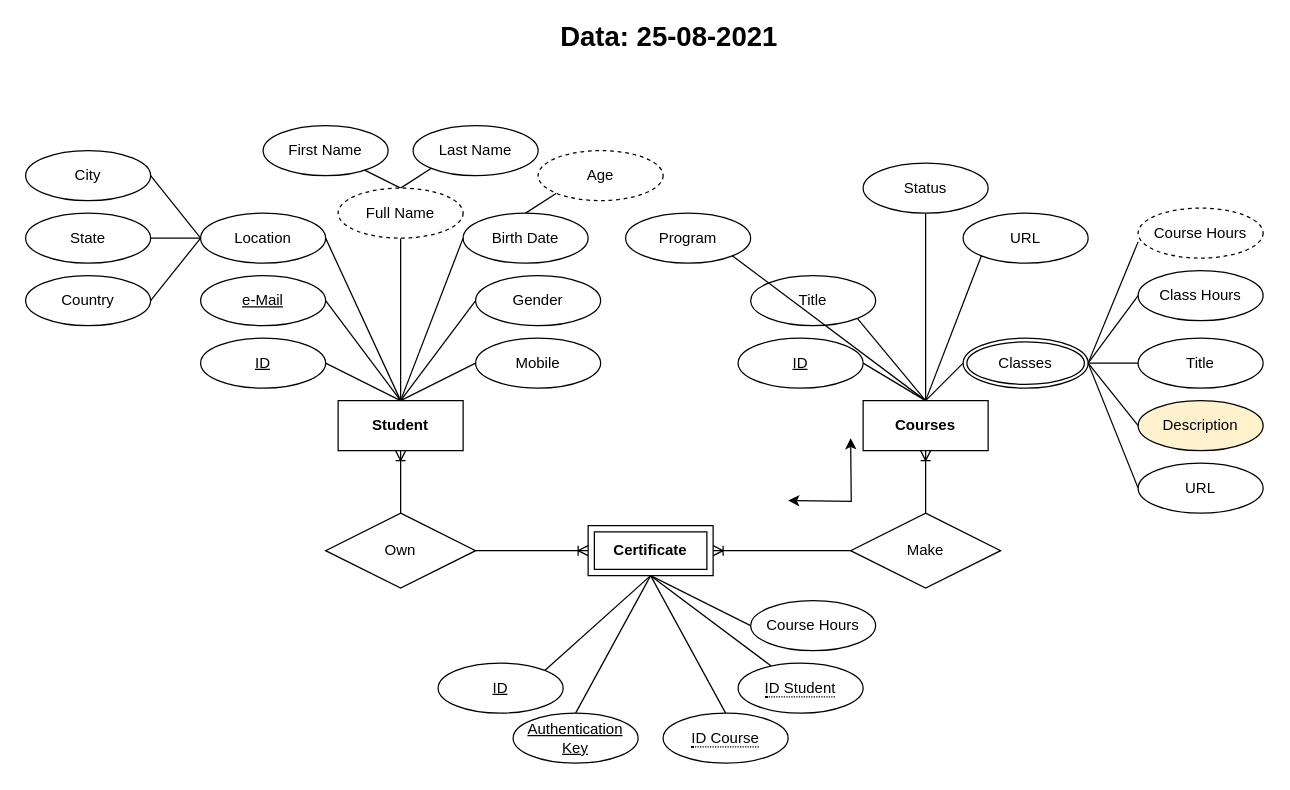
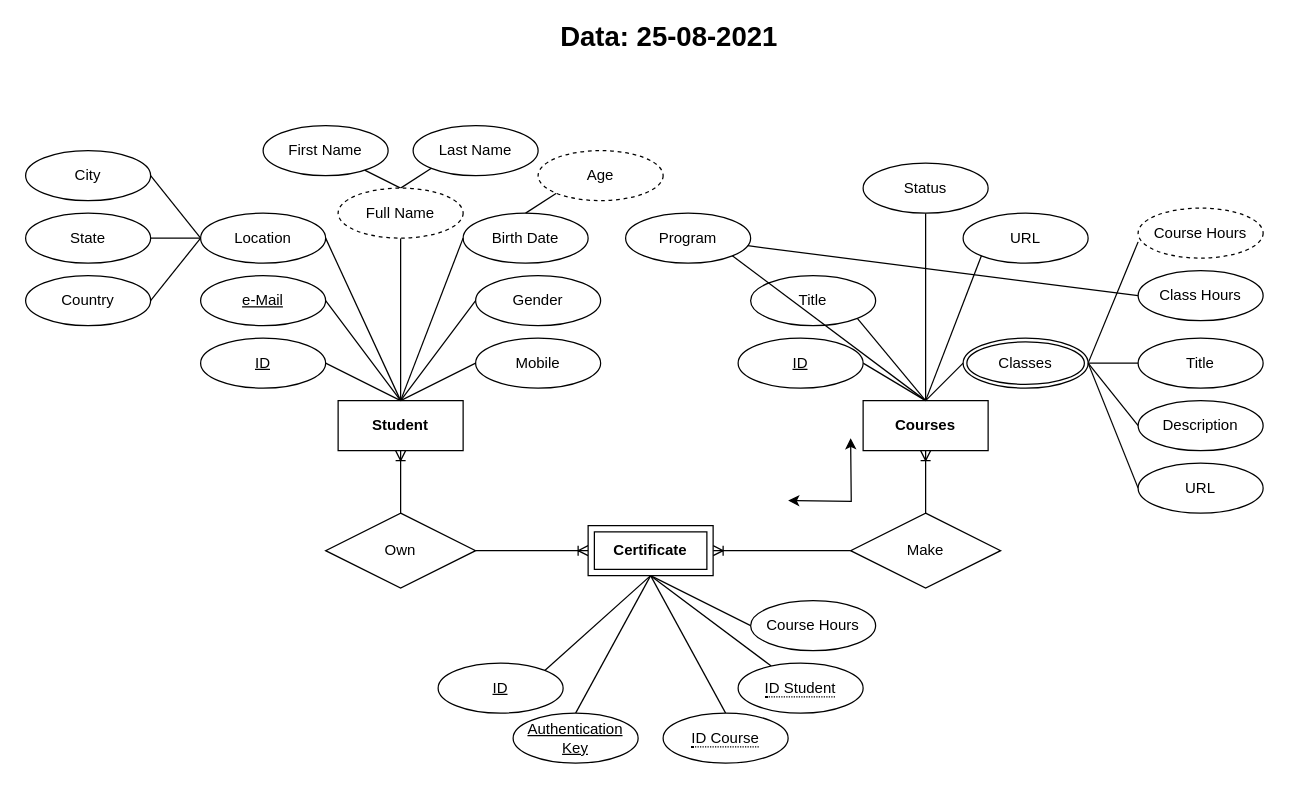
(1115, 327) -> (943, 271)
(1201, 426) -> (1201, 426)
